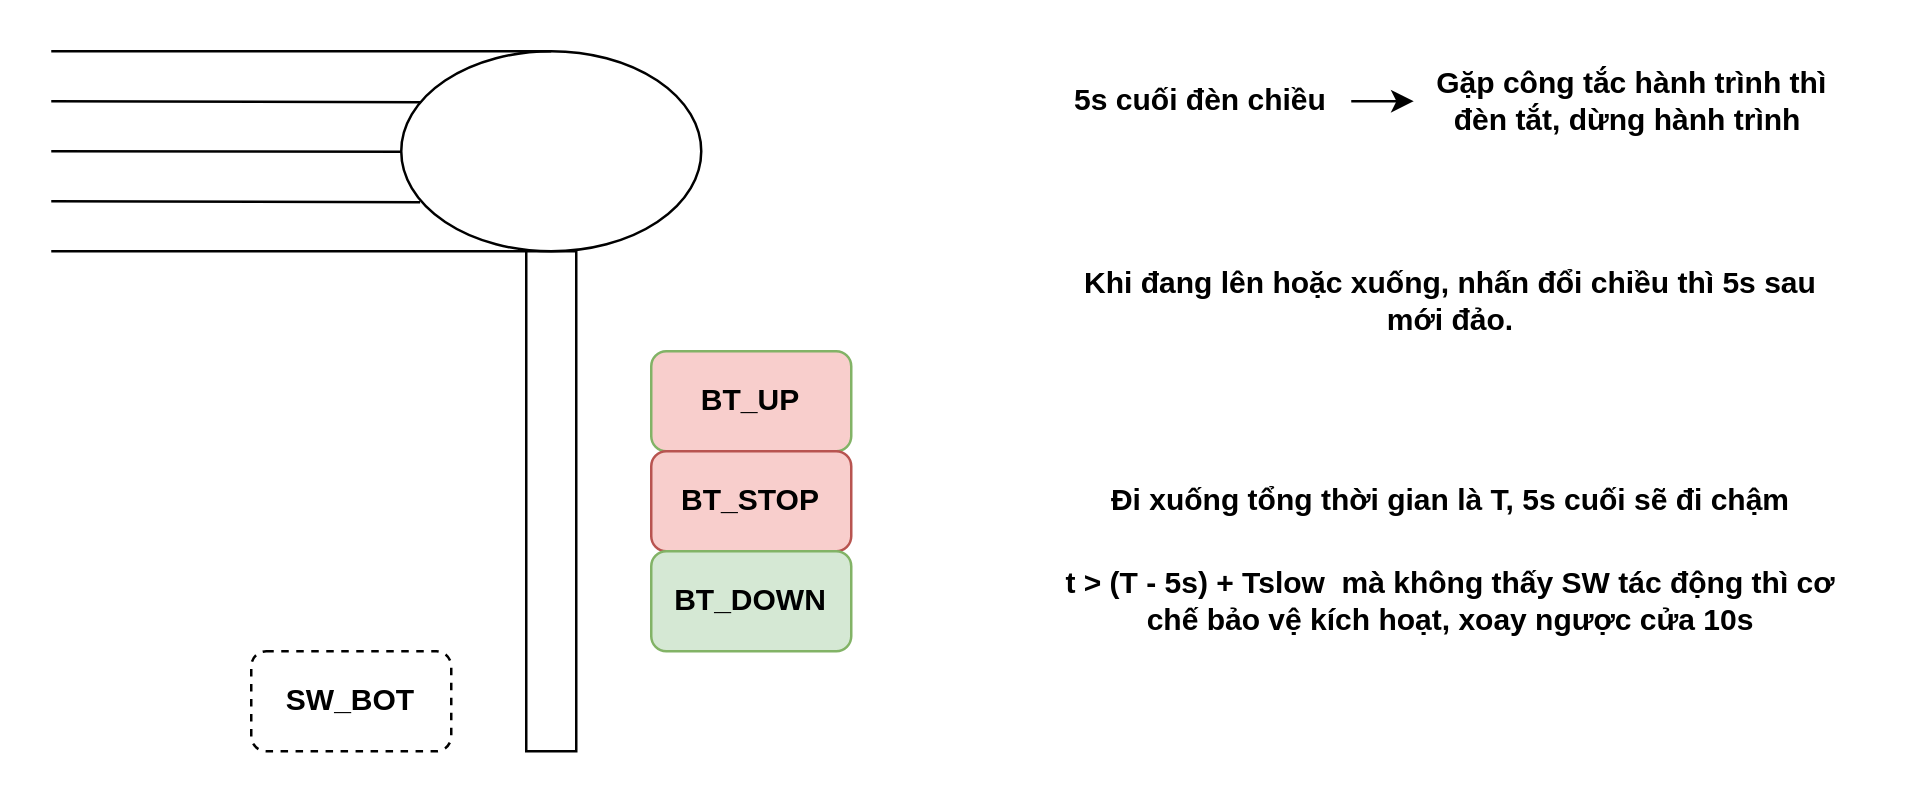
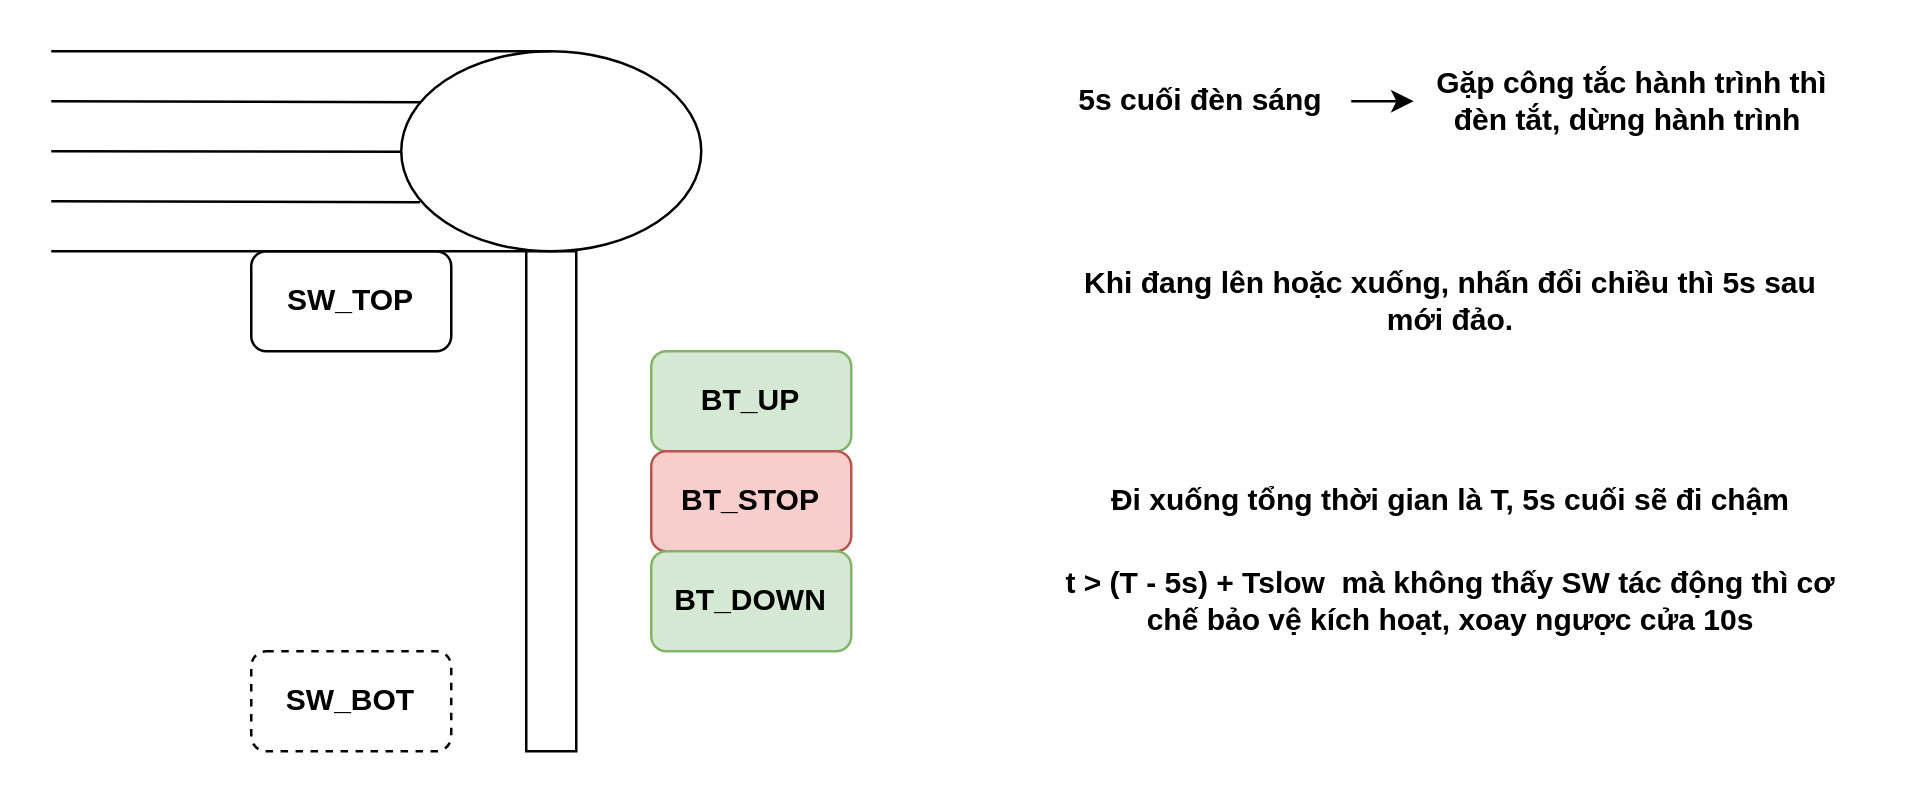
(1201, 101) -> (1201, 101)
none -> (351, 301)
(751, 401) -> (751, 401)
